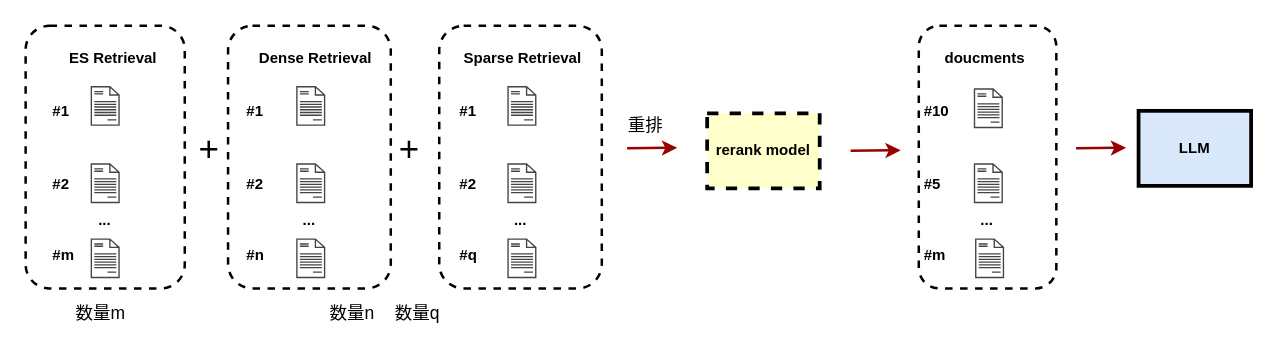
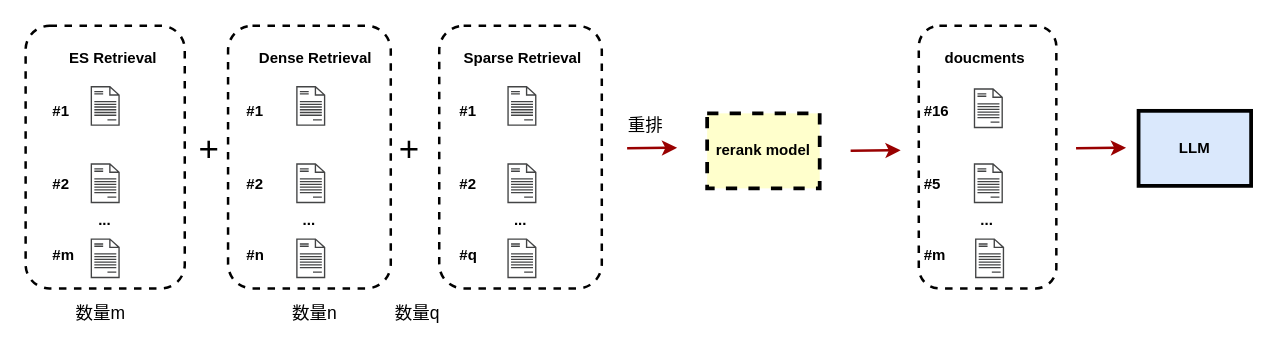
(987, 157) -> (987, 157)
(352, 313) -> (315, 313)
